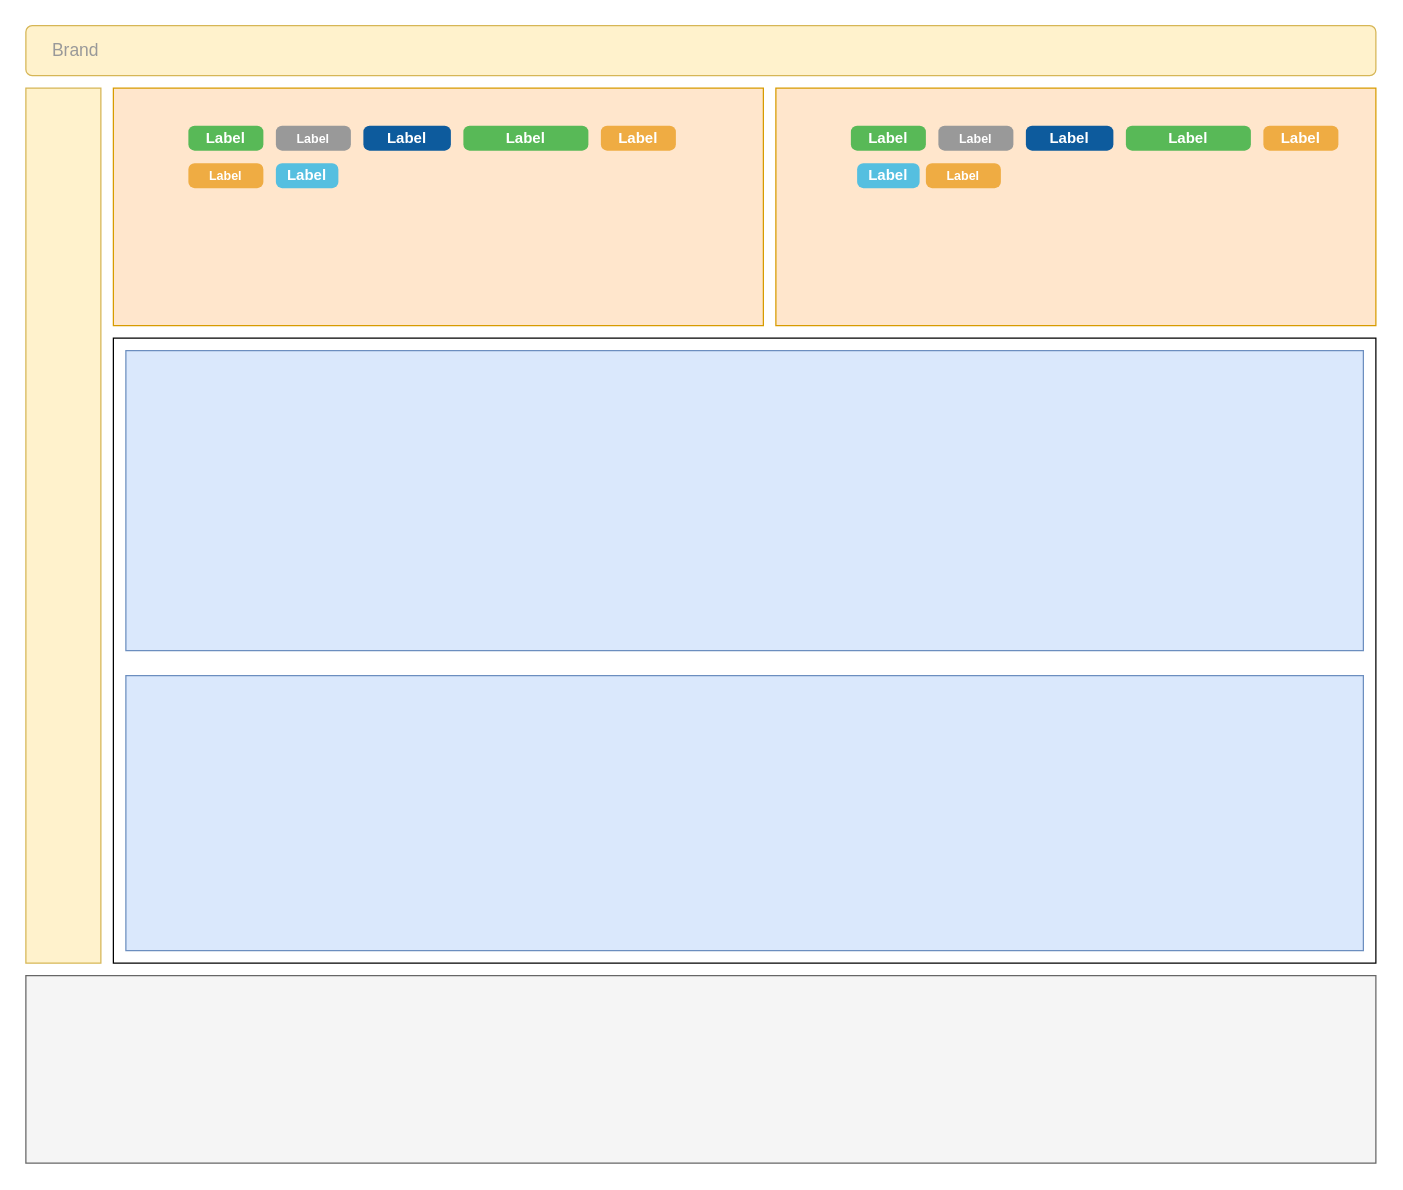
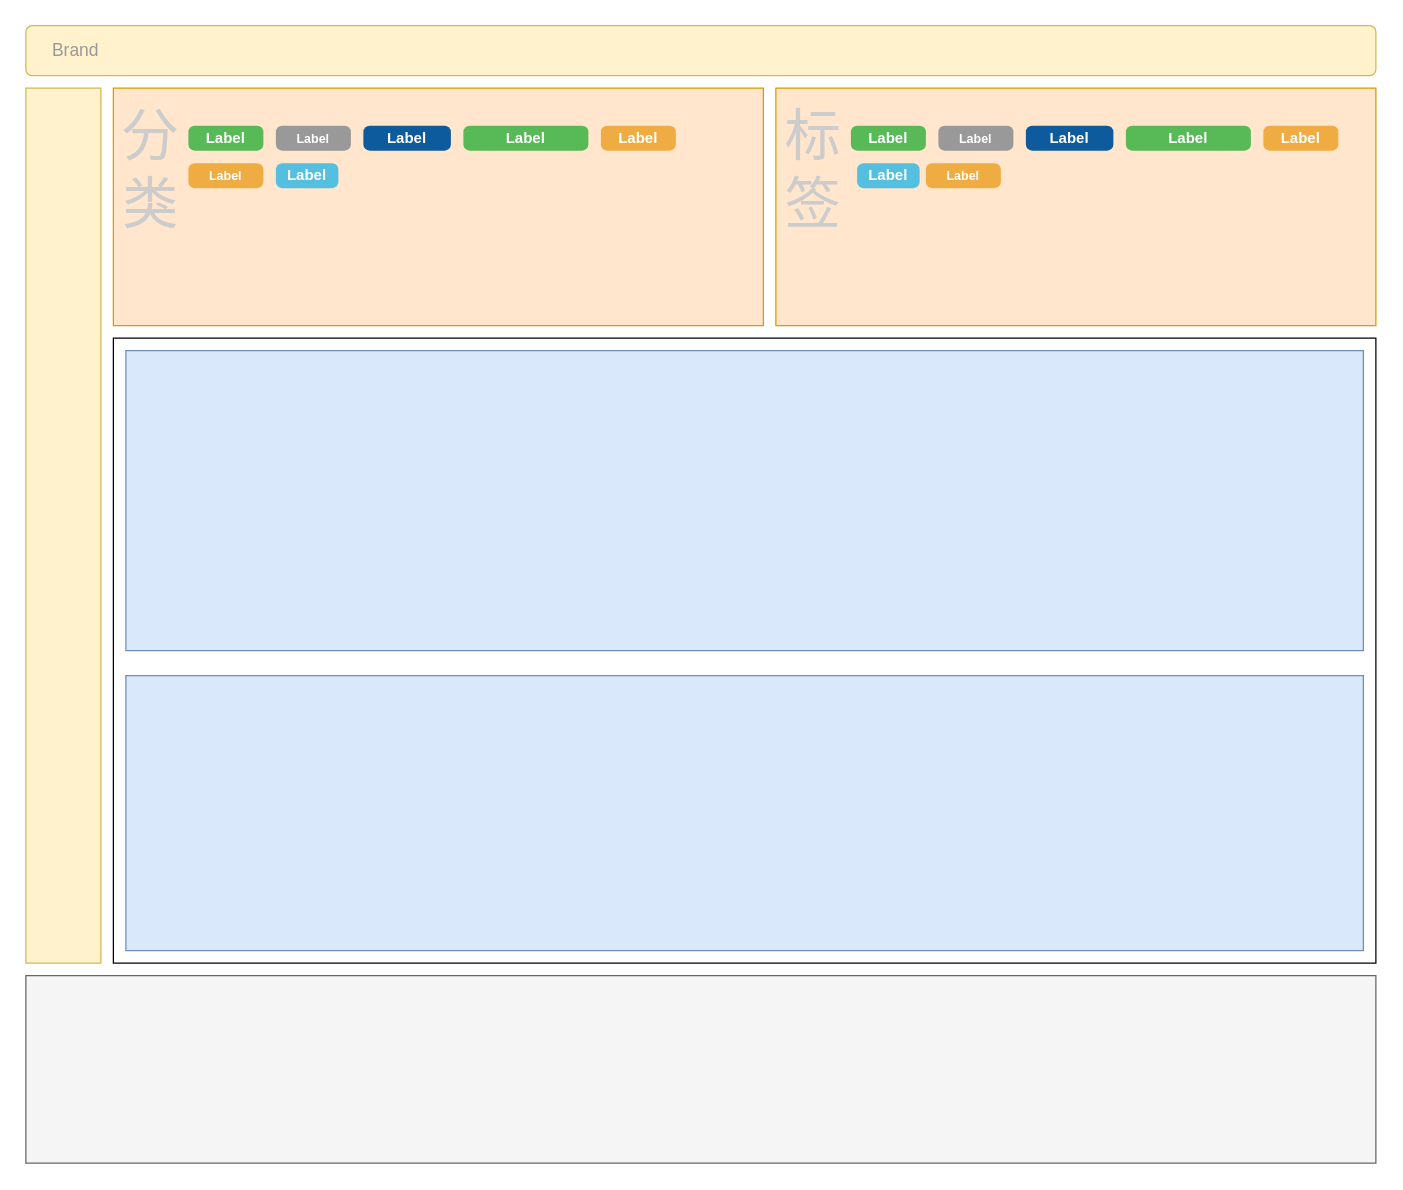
none -> (151, 169)
none -> (813, 169)
